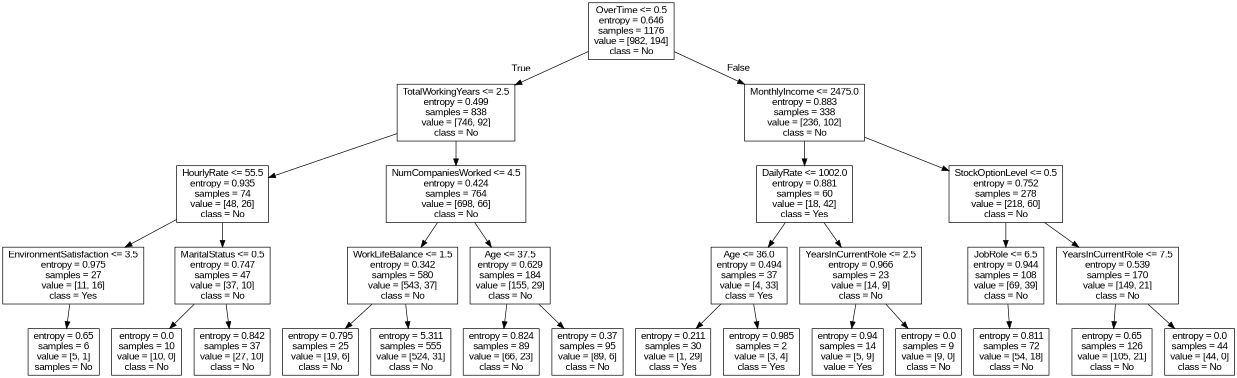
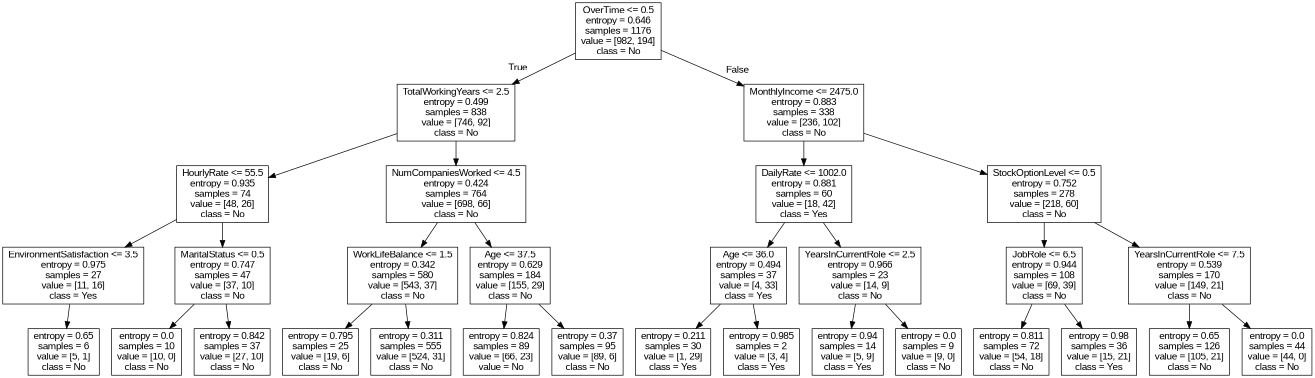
(64, 352) -> (64, 352)
(411, 352) -> (411, 352)
(501, 352) -> (501, 352)
(848, 352) -> (848, 352)
none -> (1099, 352)
